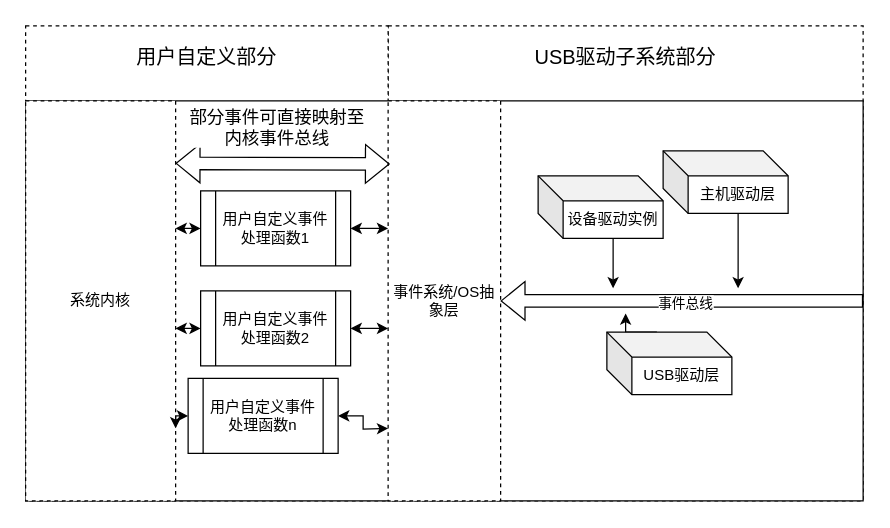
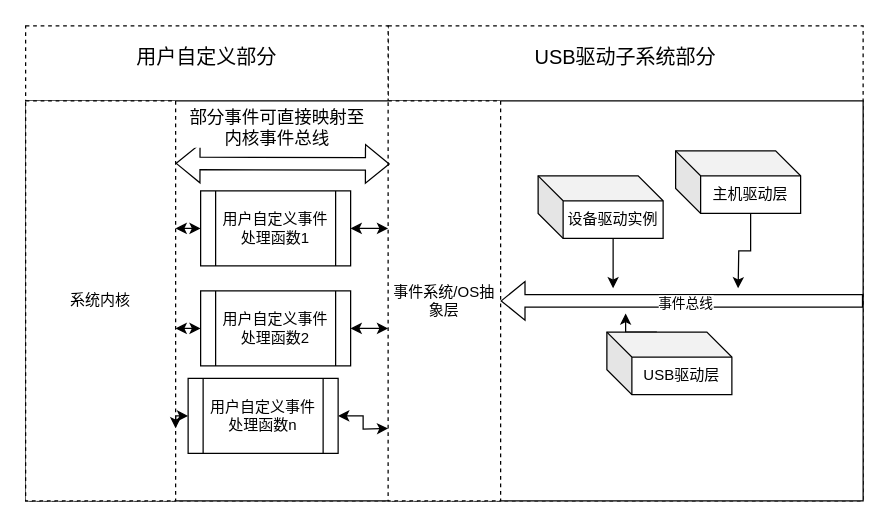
(726, 182) -> (738, 182)
